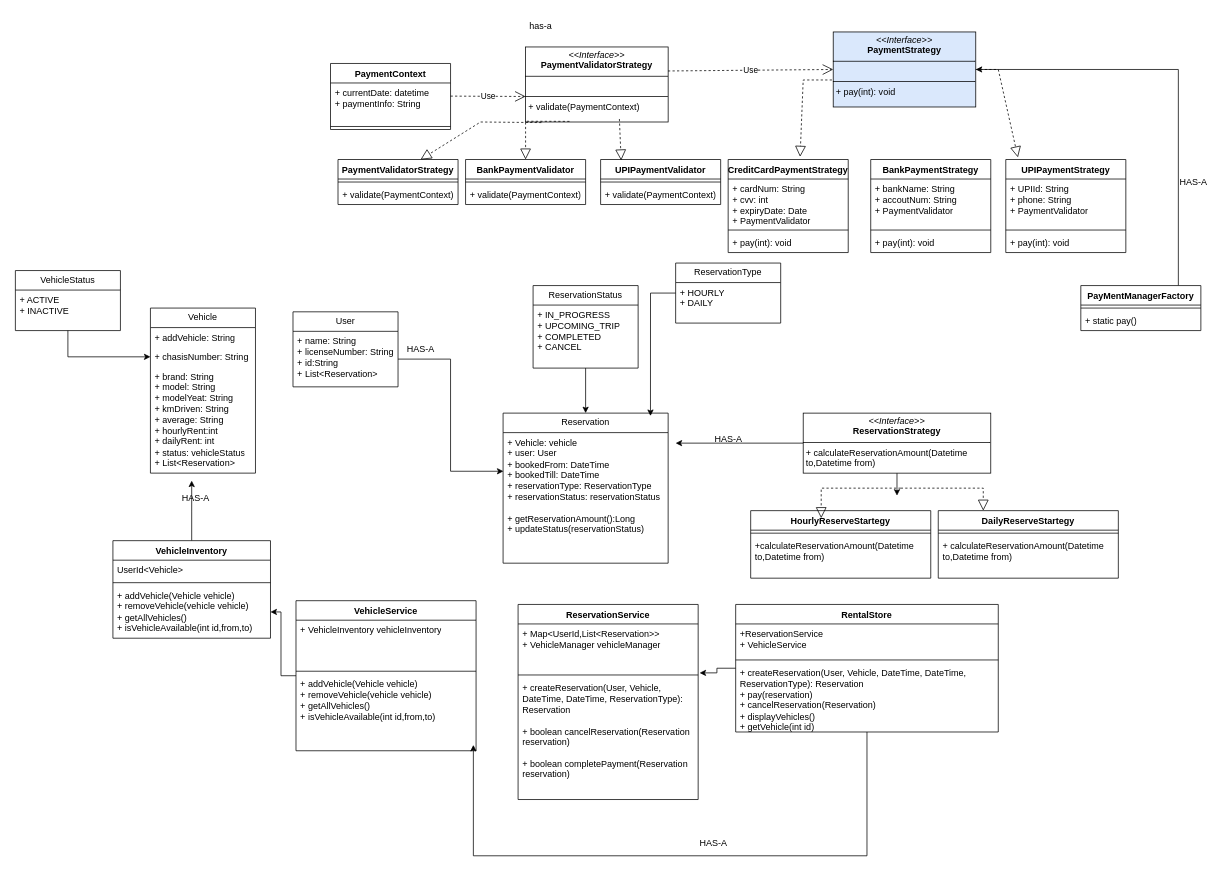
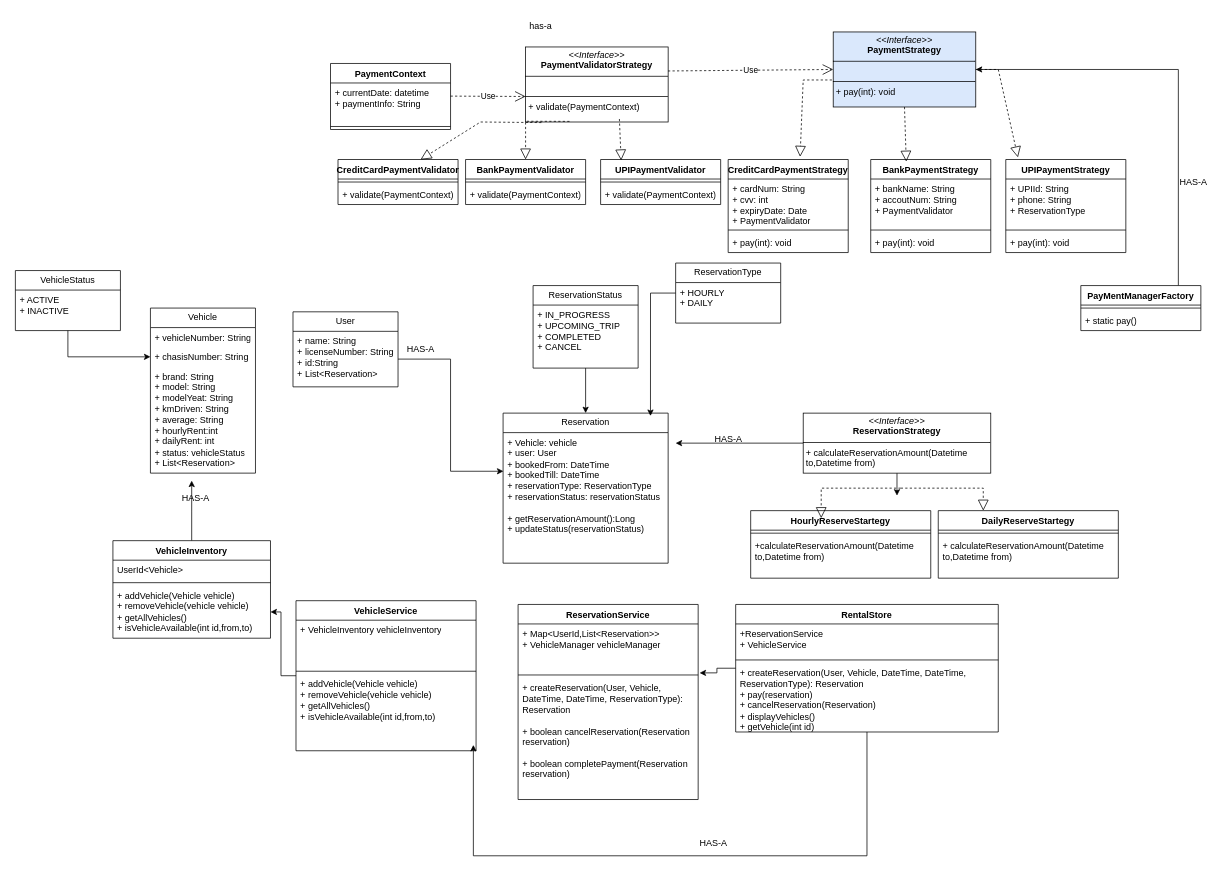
none -> (905, 129)
(398, 170) -> (398, 175)
(1052, 200) -> (1050, 200)
(198, 338) -> (204, 343)
